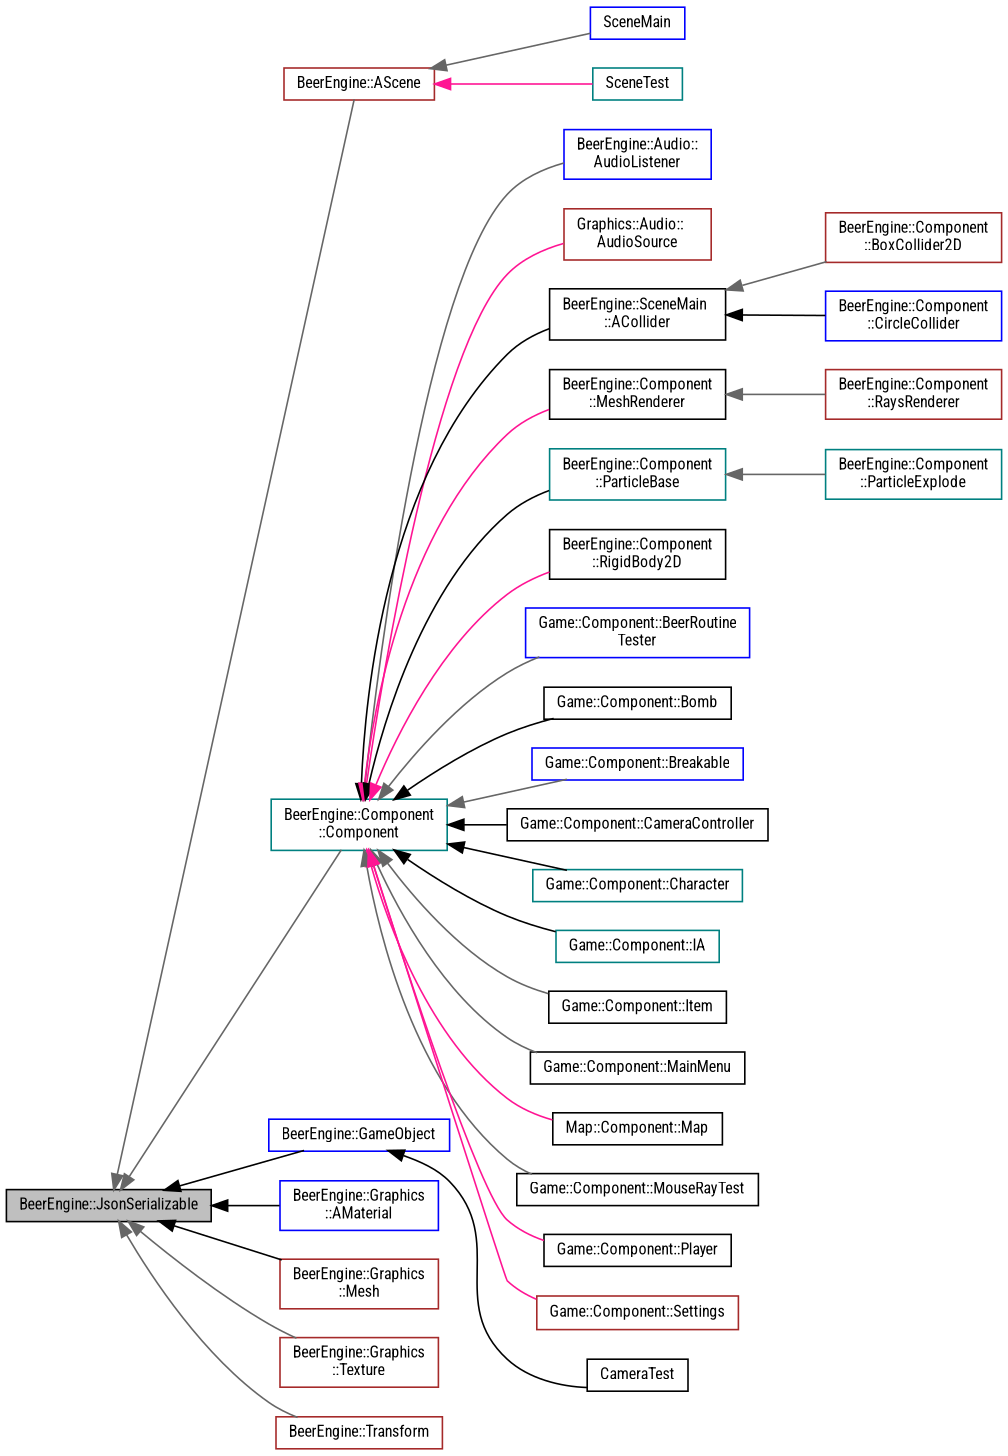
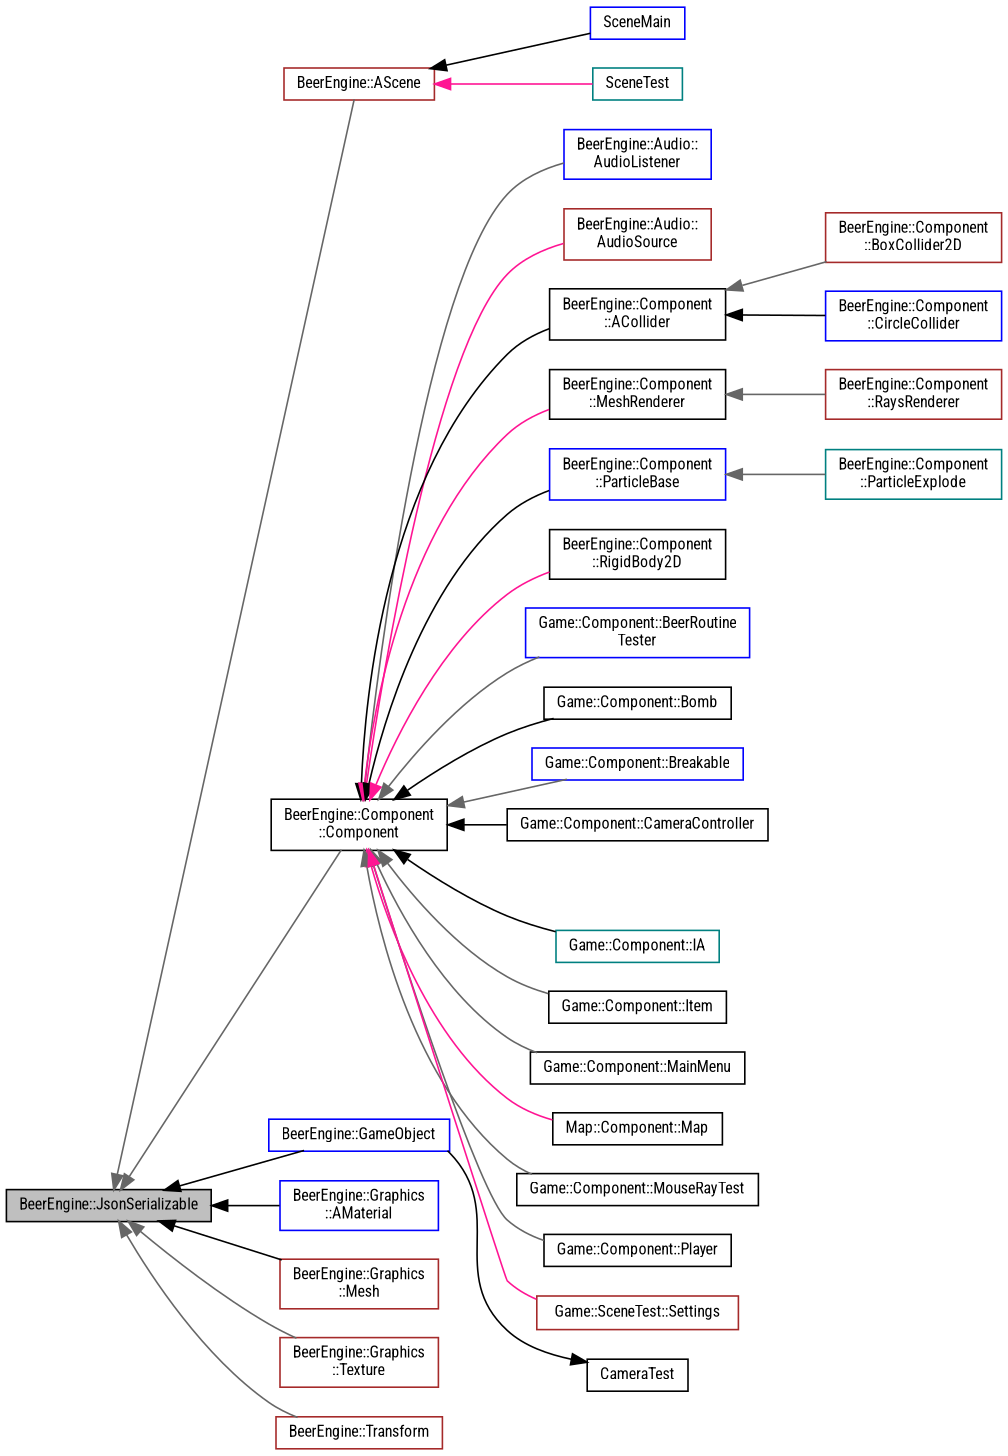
(518, 49) -> (518, 49)
(638, 234) -> (638, 234)
(638, 314) -> (638, 314)
(638, 474) -> (638, 474)
(359, 825) -> (359, 825)
(638, 886) -> none
(440, 1066) -> (440, 1066)
(477, 1288) -> (479, 1276)
(638, 1313) -> (638, 1313)
